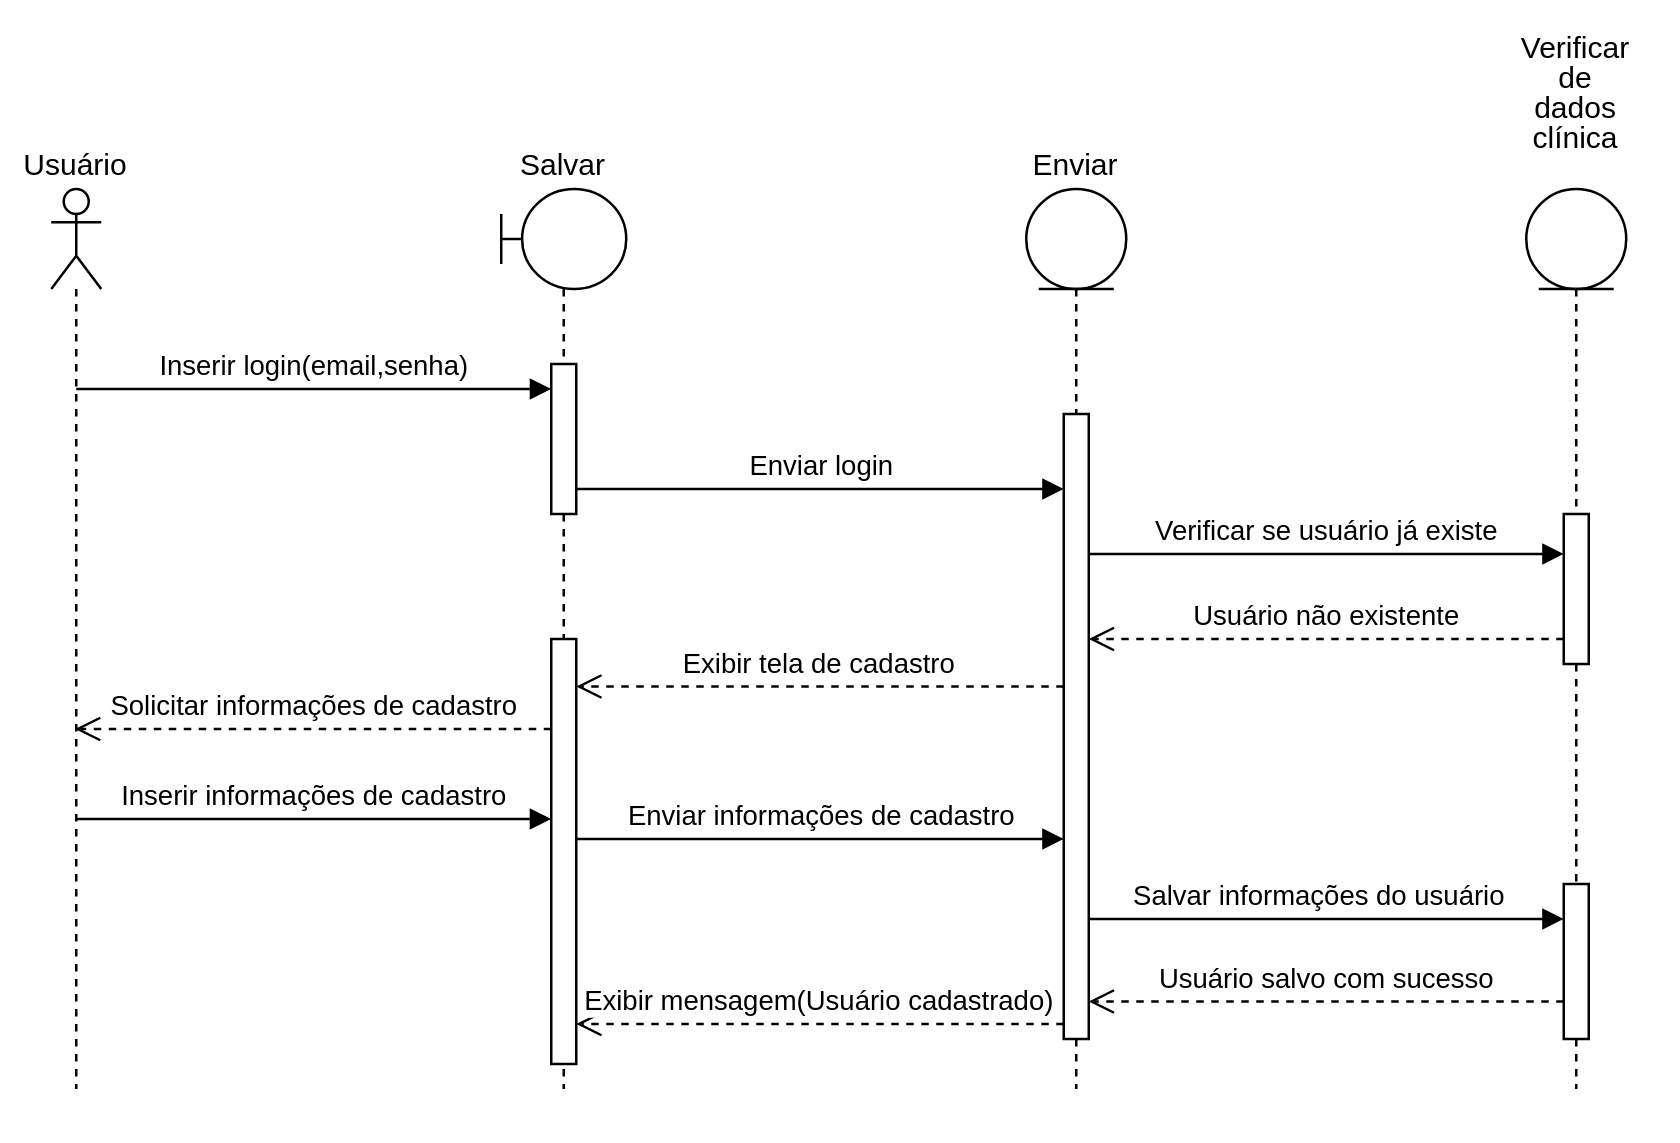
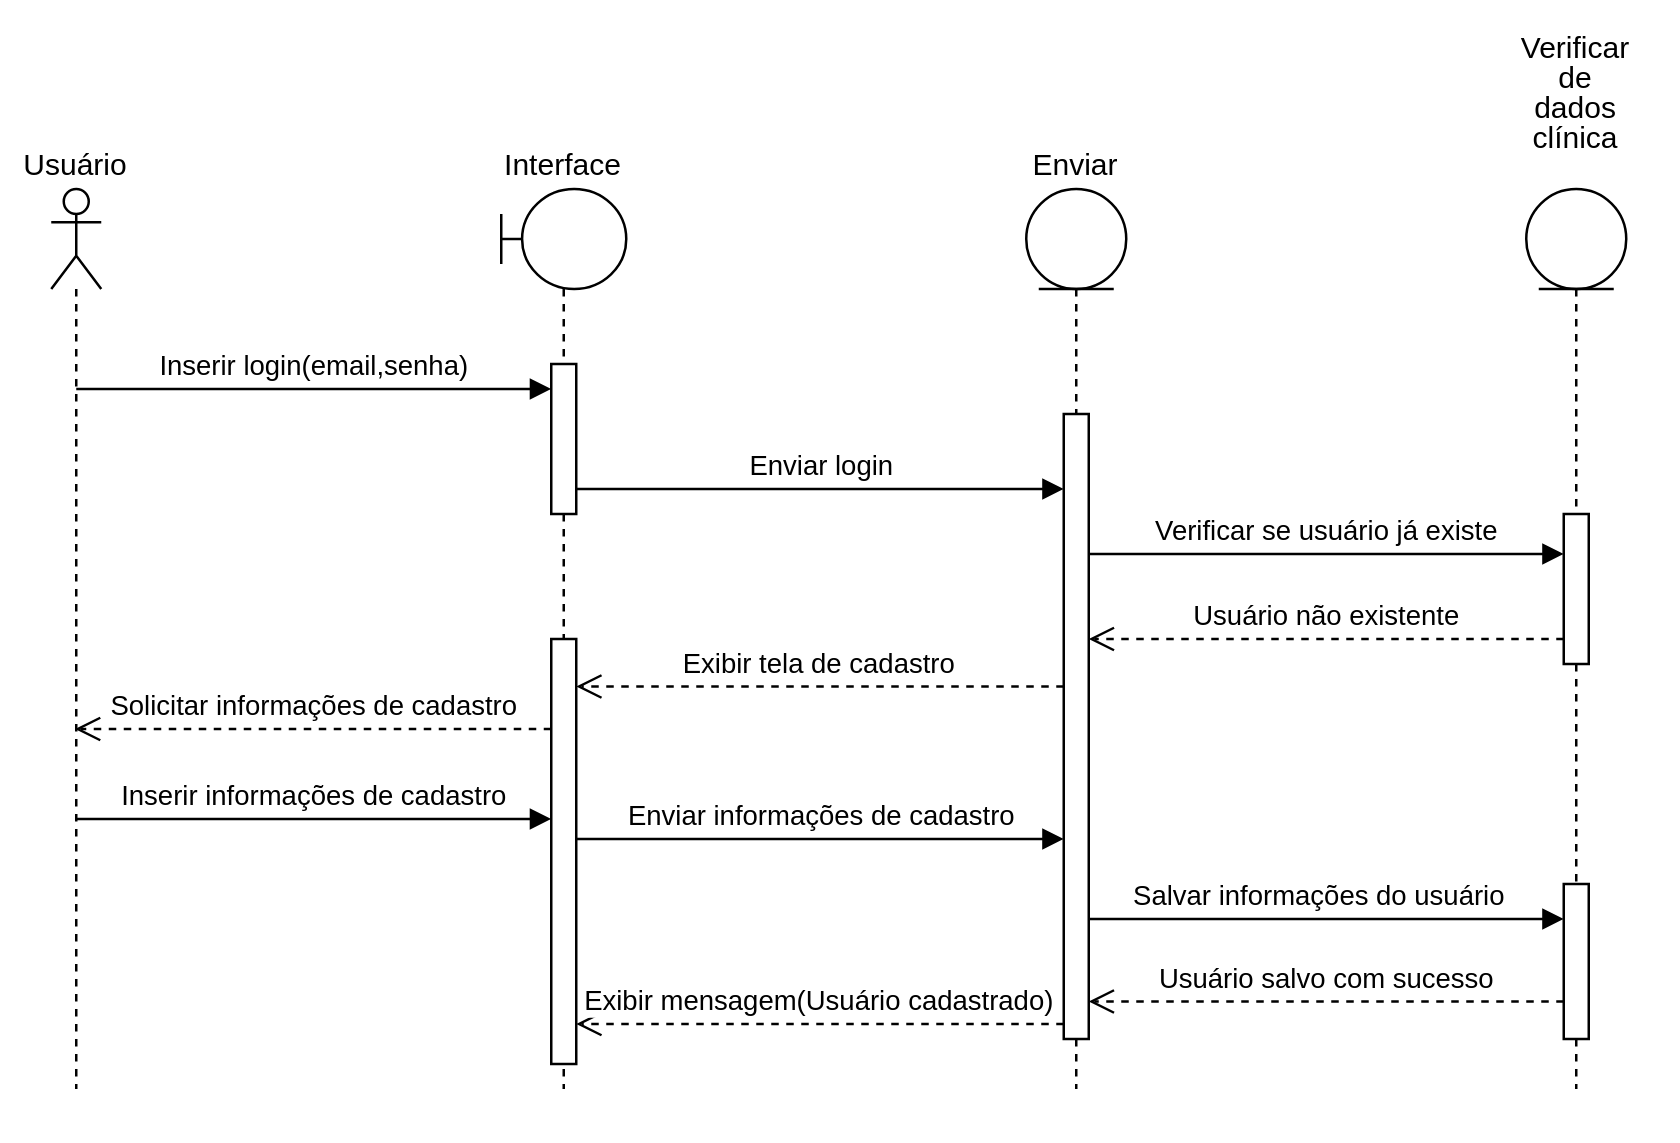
(564, 163) -> (564, 145)
